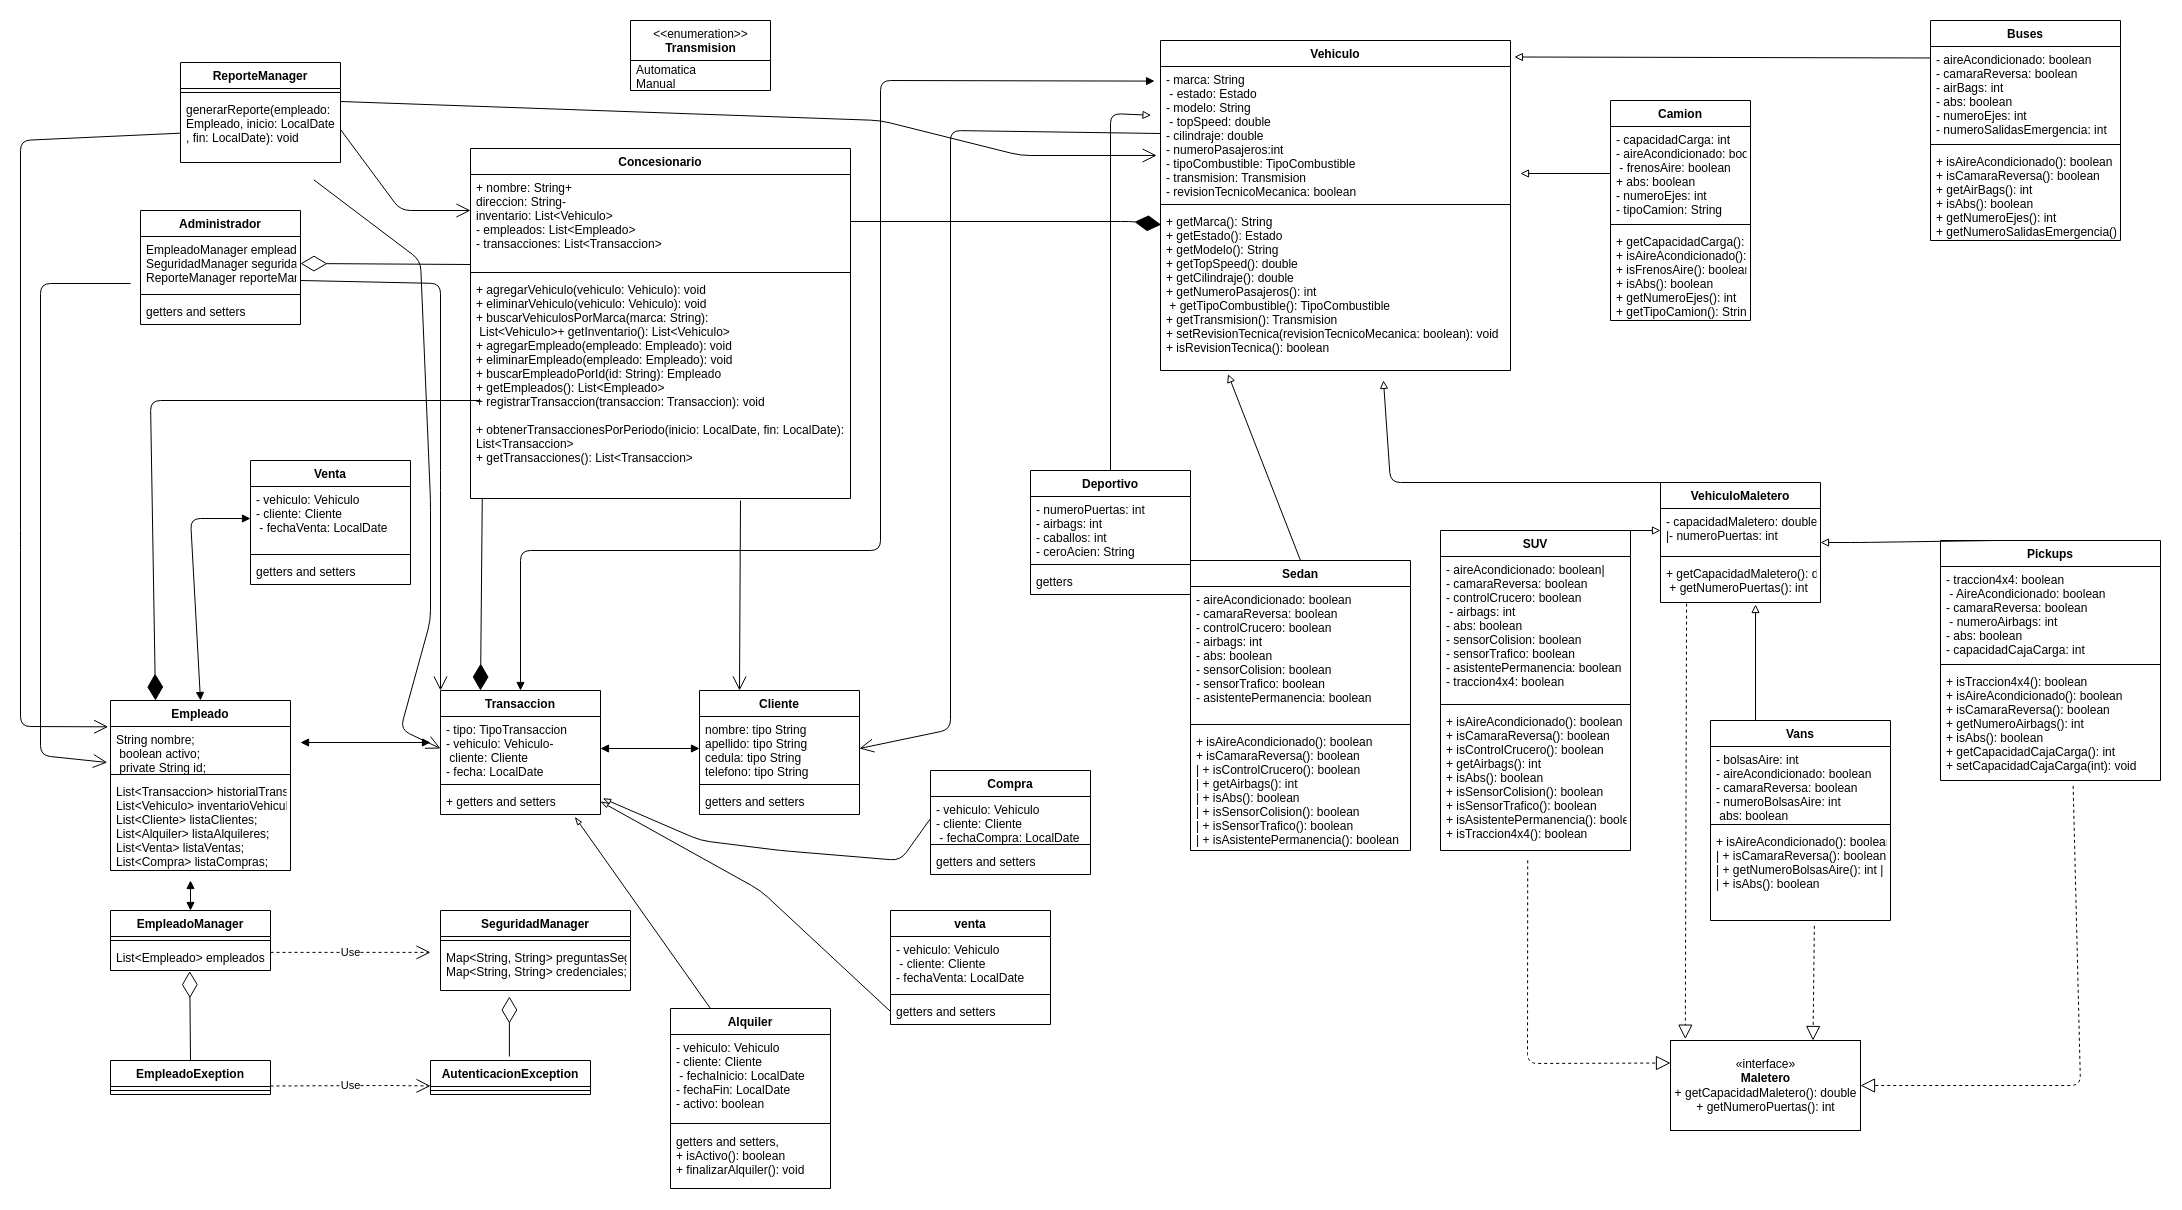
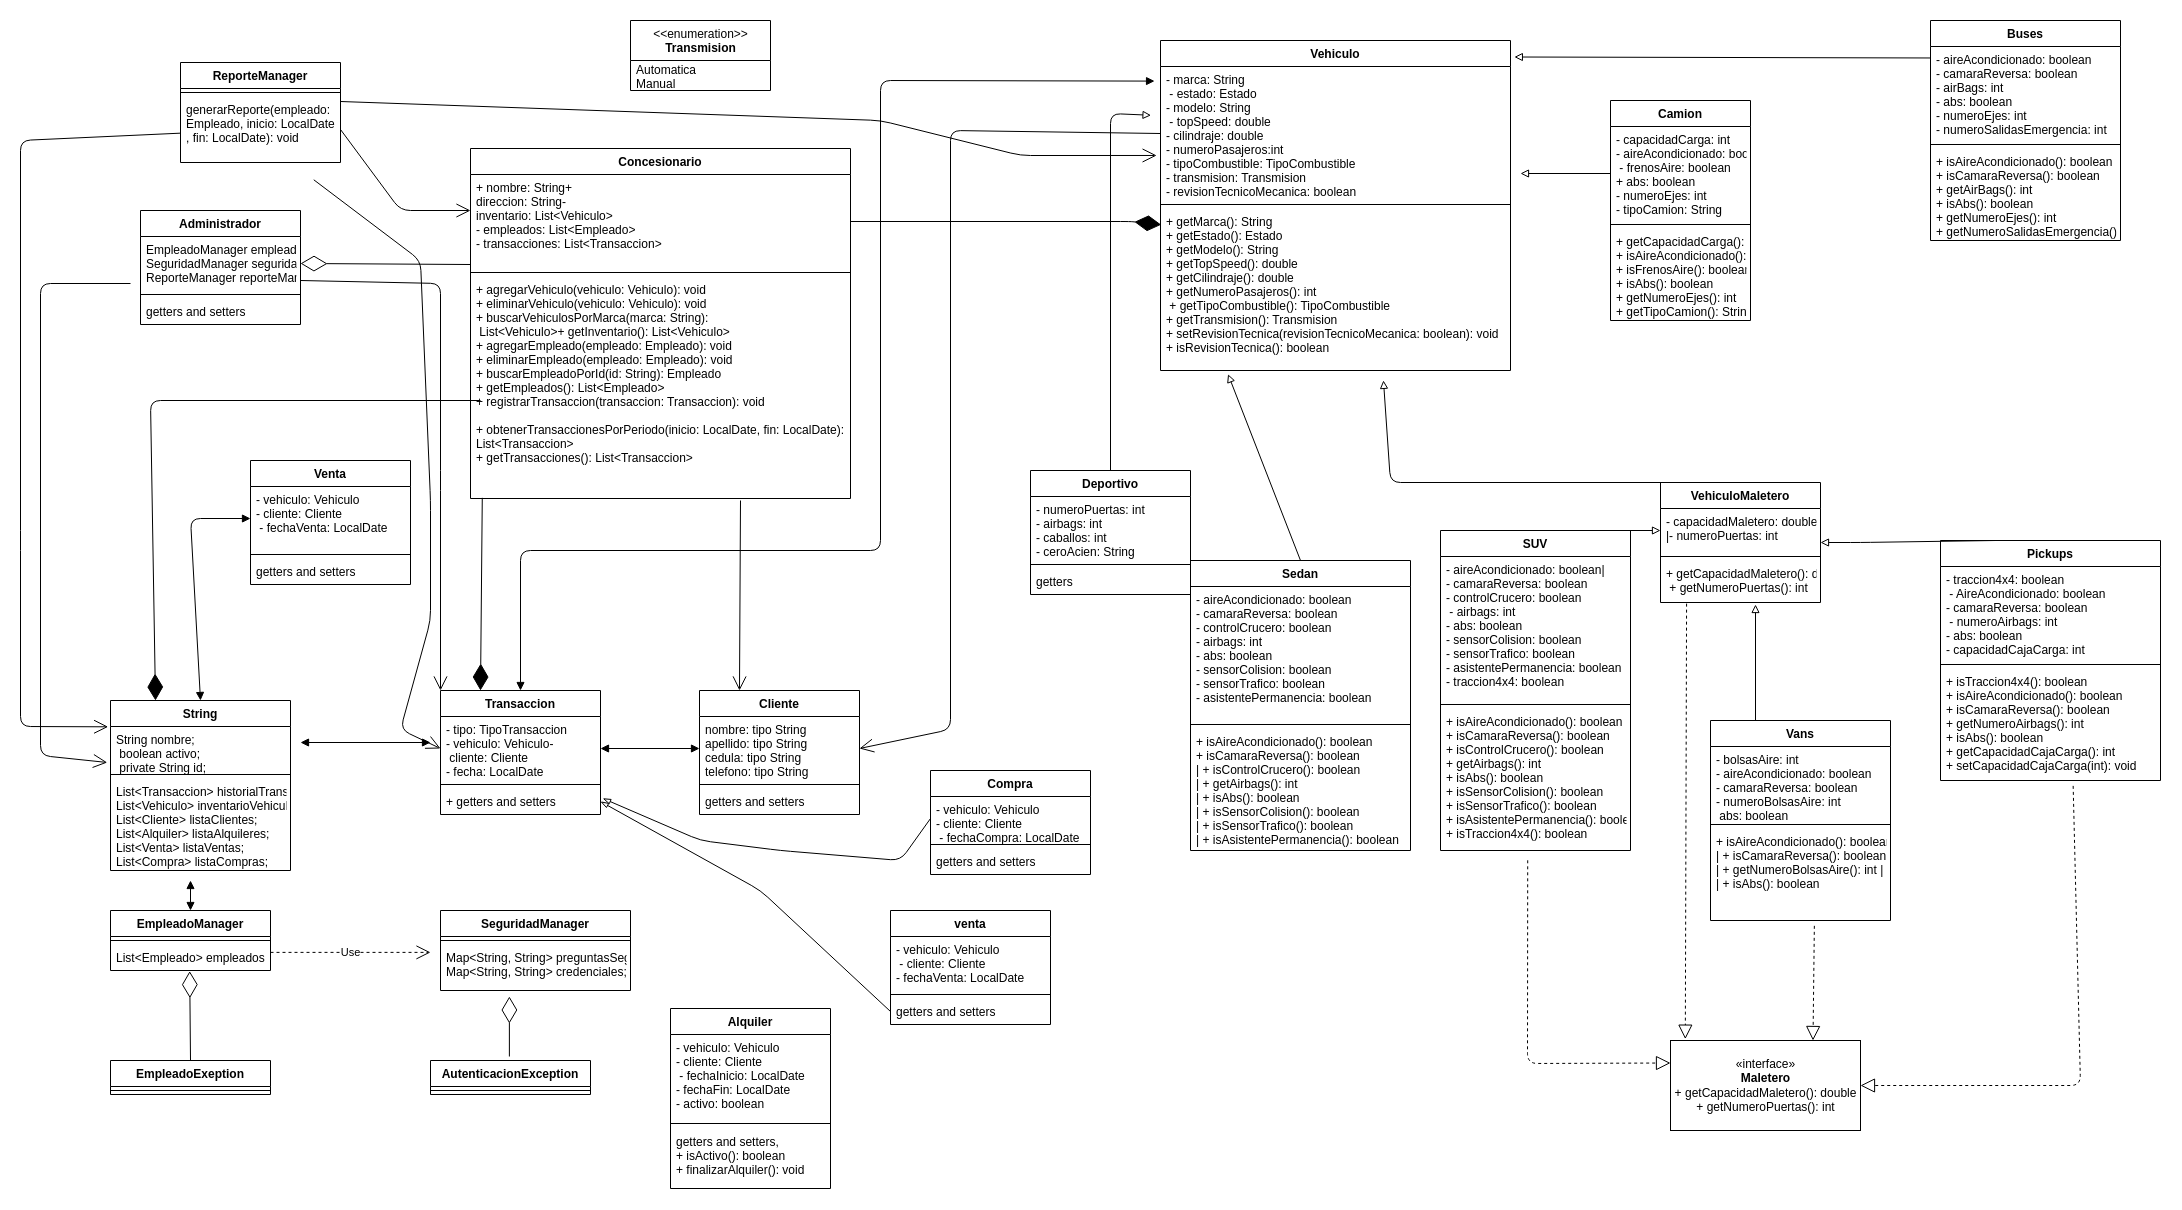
(200, 714) -> (200, 714)
(645, 916) -> none
(350, 1086) -> none
